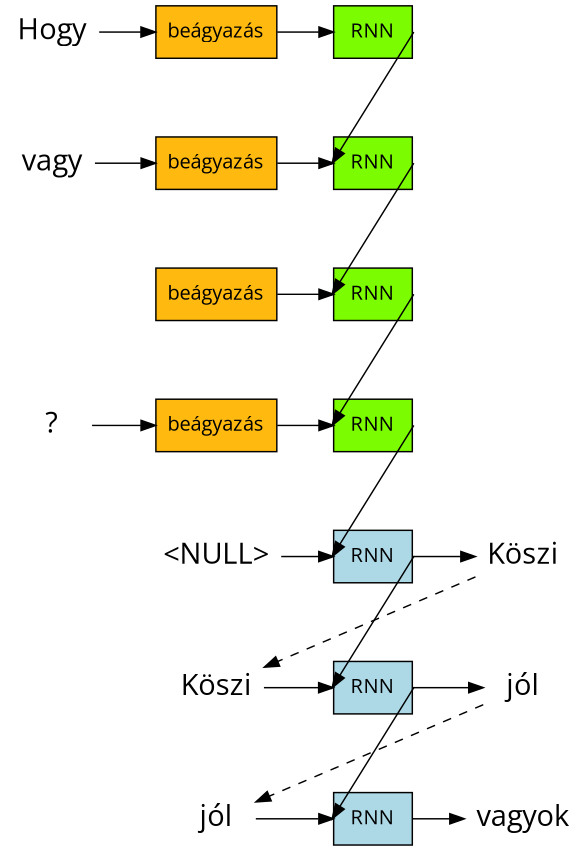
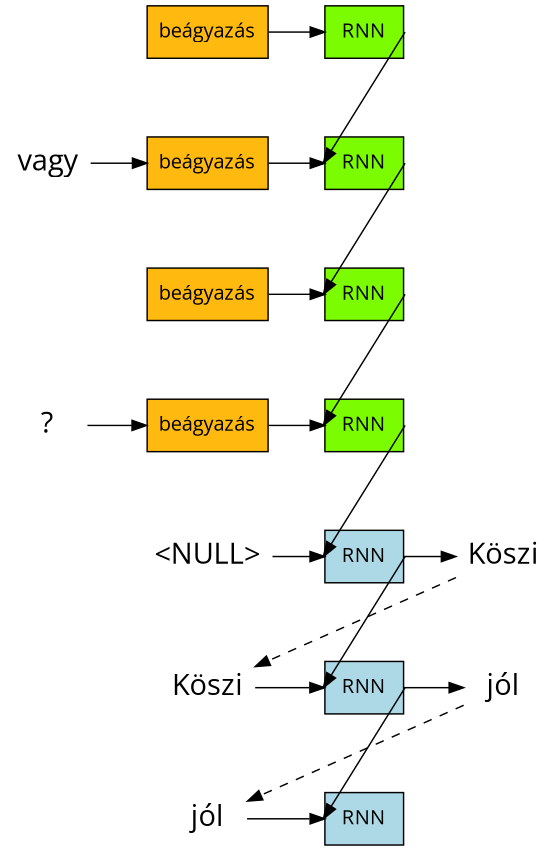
(52, 32) -> none
(523, 819) -> none
